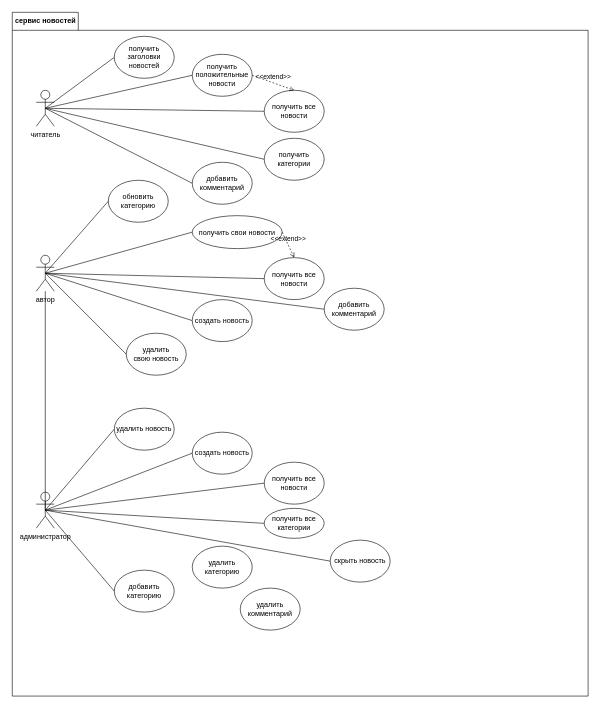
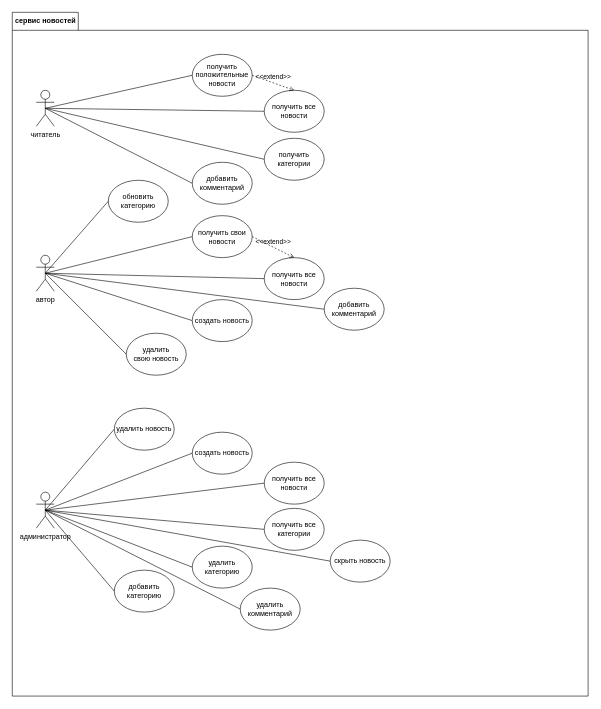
(144, 57) -> none
(81, 82) -> none
(237, 232) -> (222, 237)
(45, 396) -> (124, 541)
(294, 524) -> (294, 530)
none -> (146, 562)
